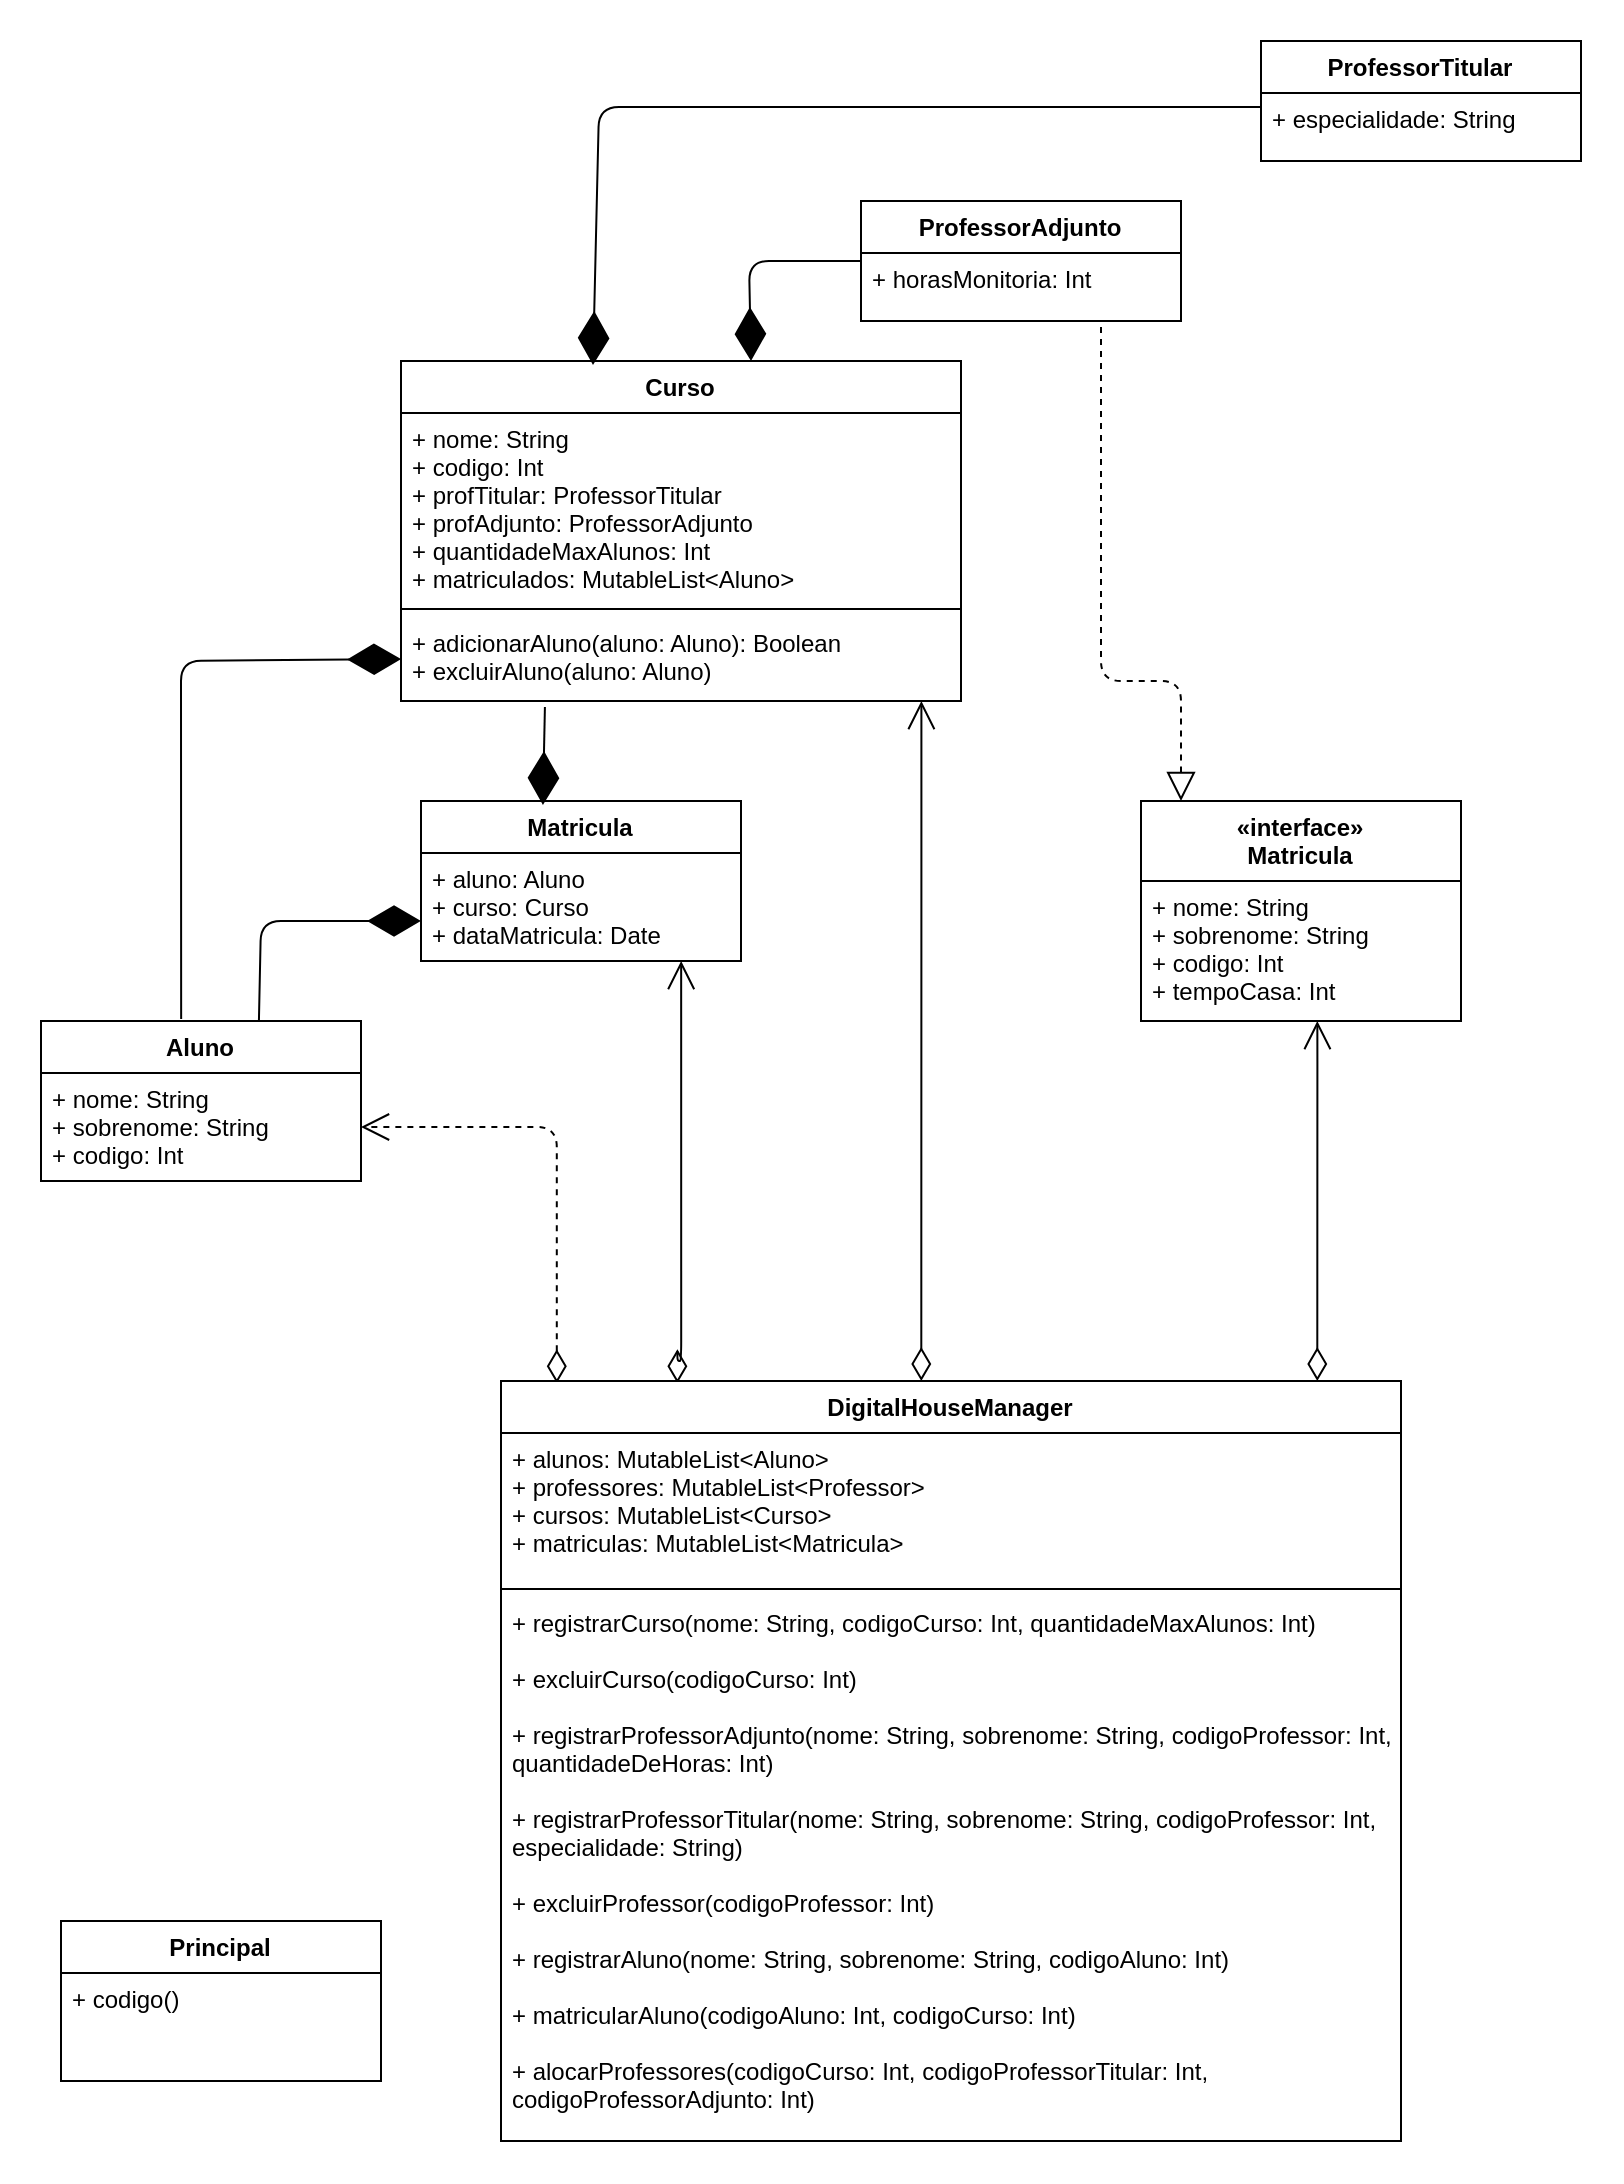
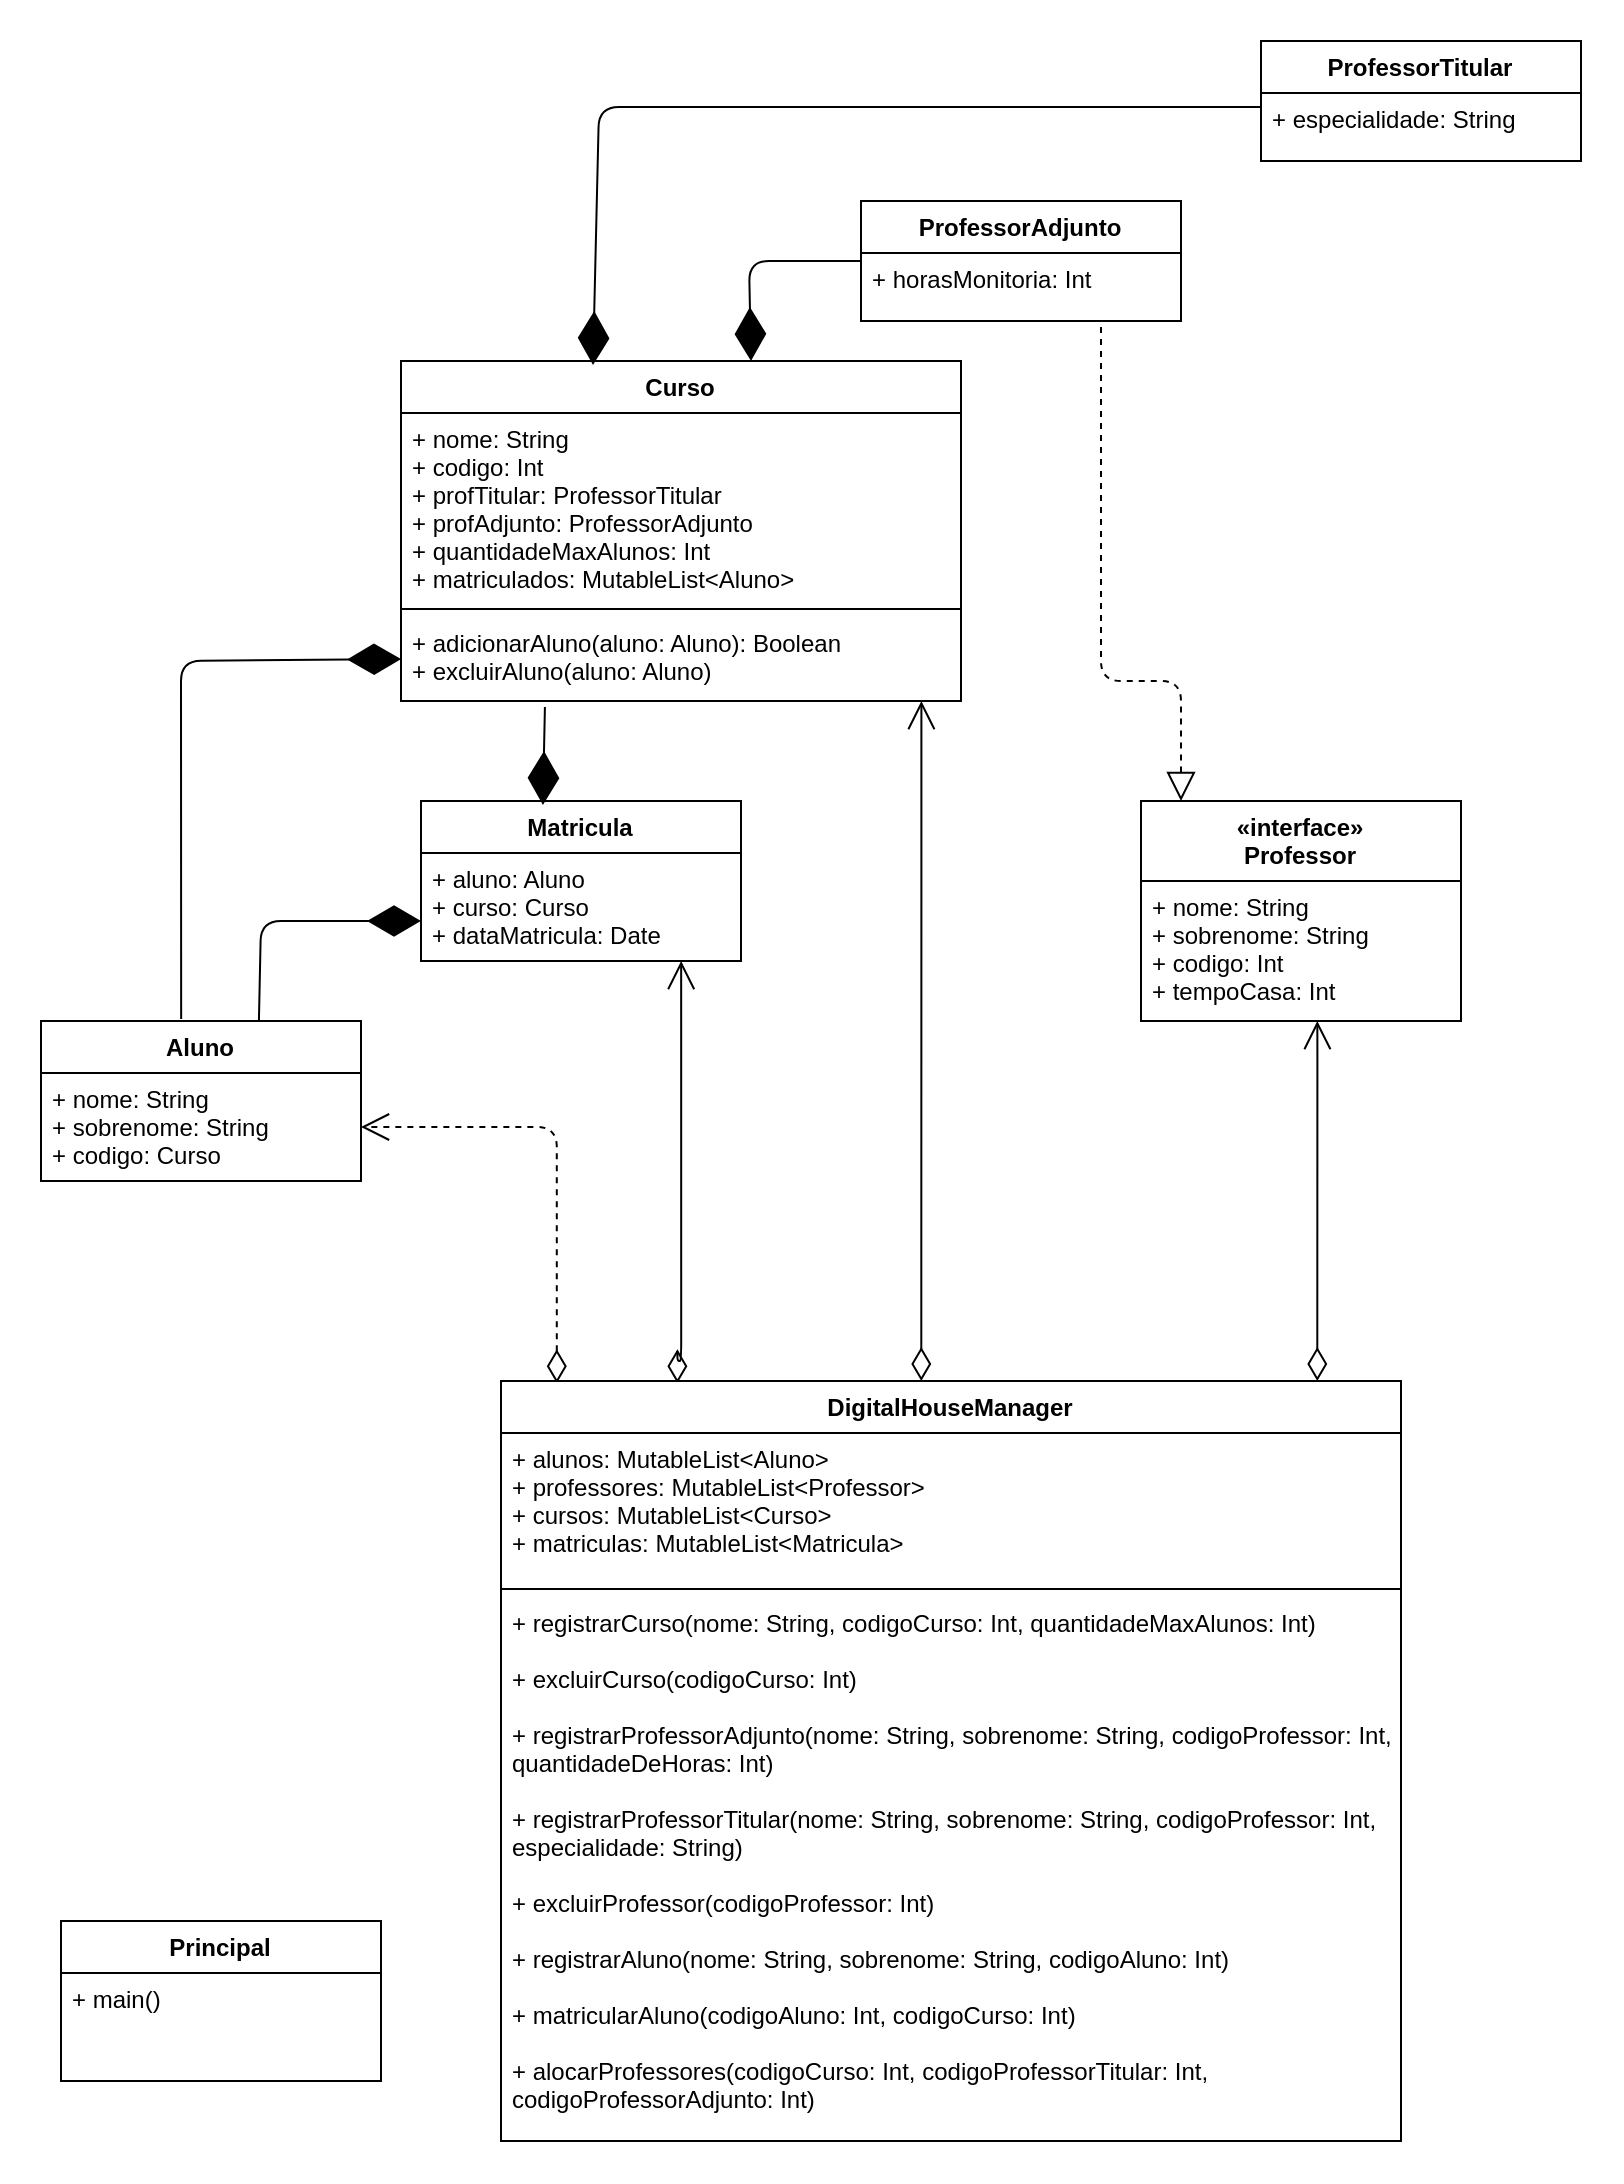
(1300, 828) -> (1300, 828)
(134, 1100) -> (134, 1100)
(133, 2000) -> (120, 2000)
